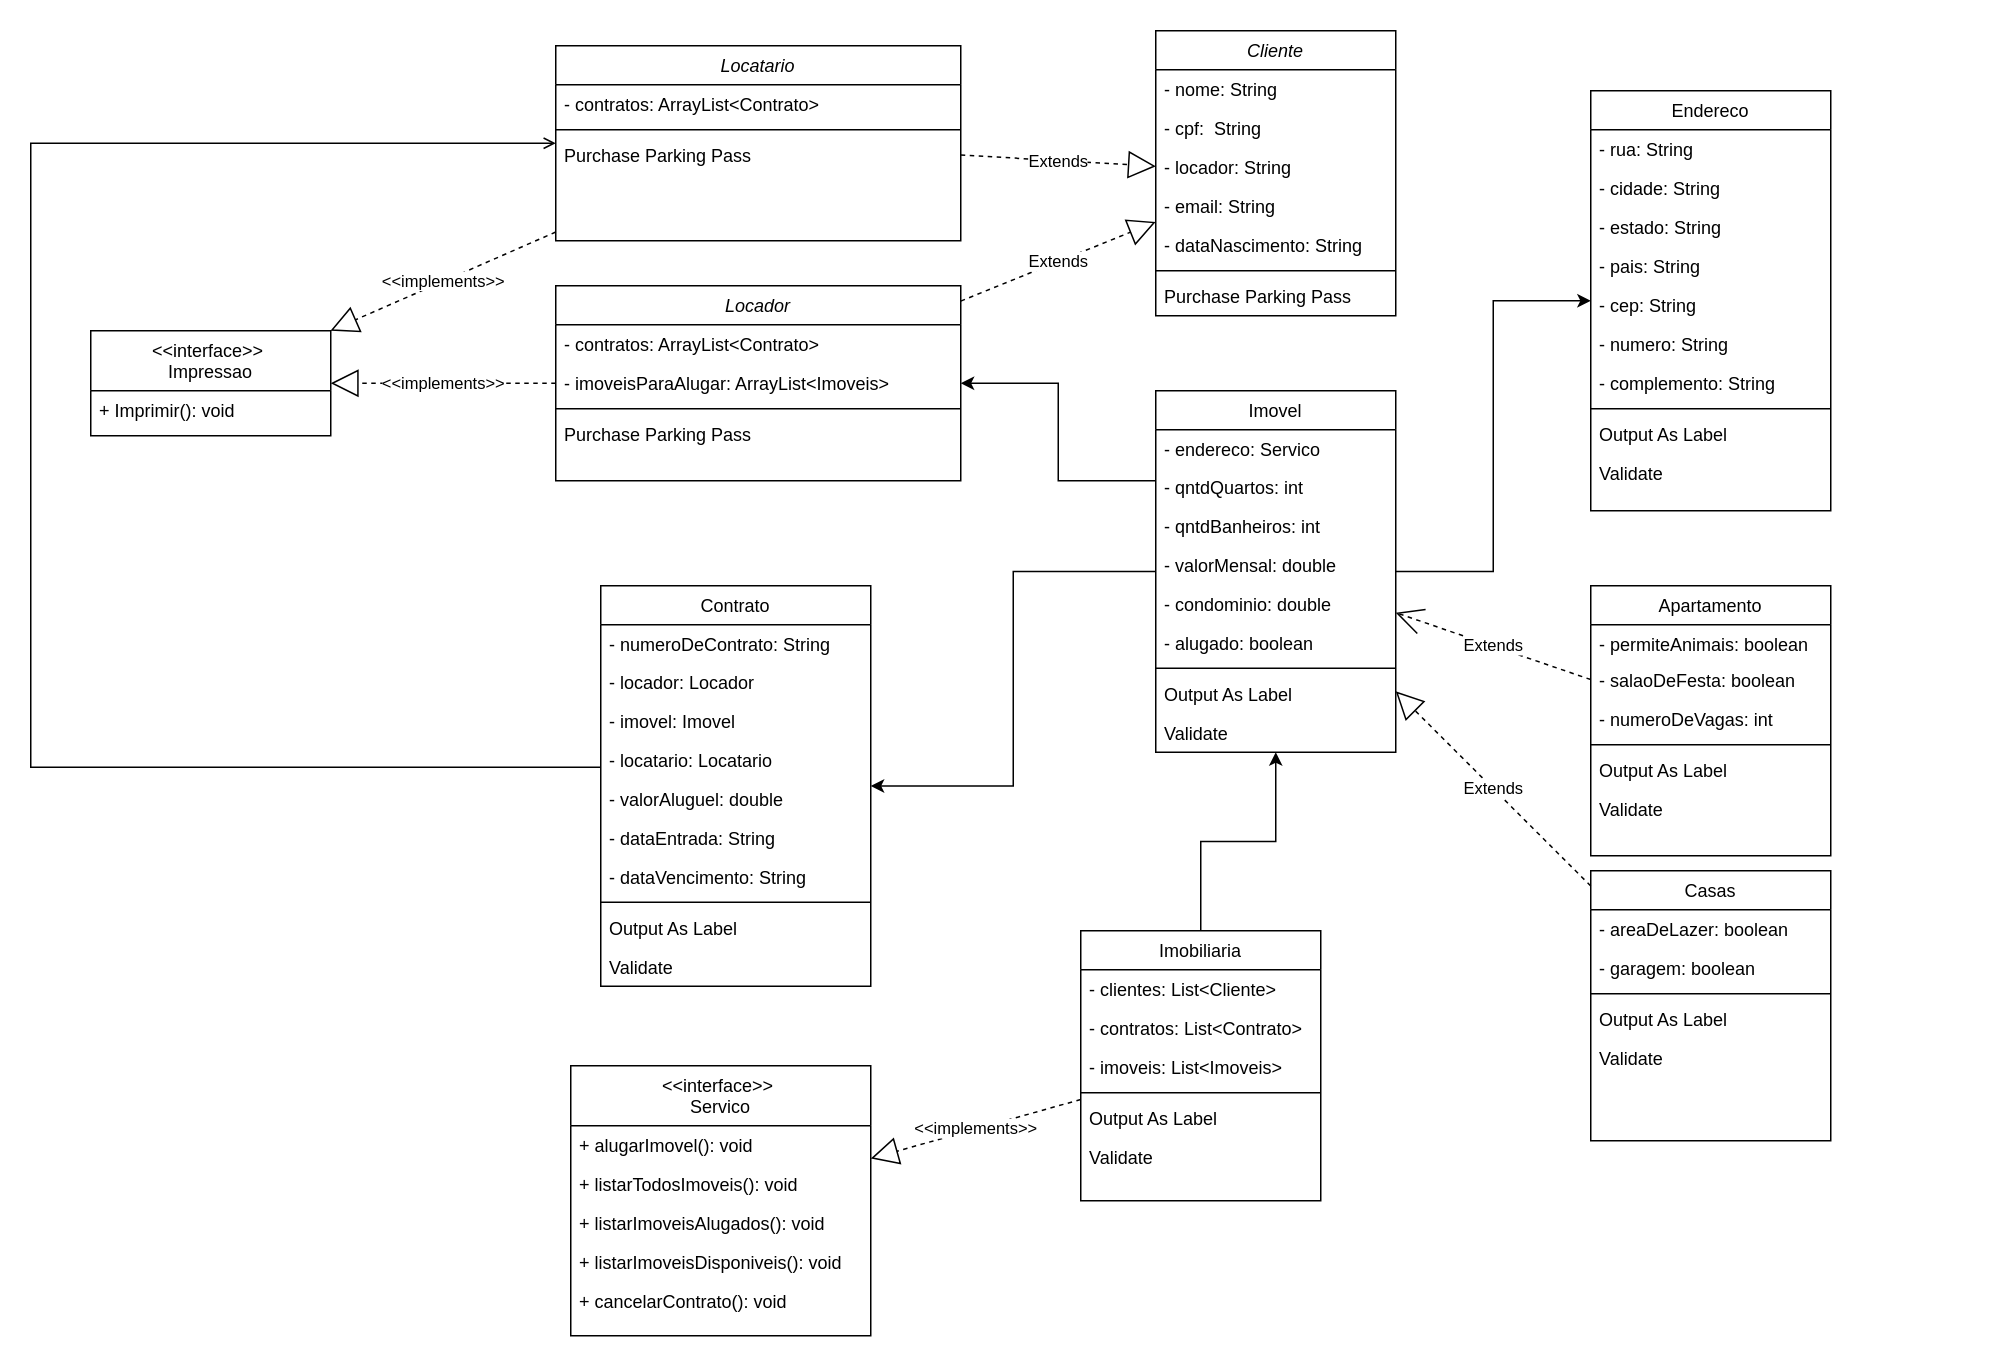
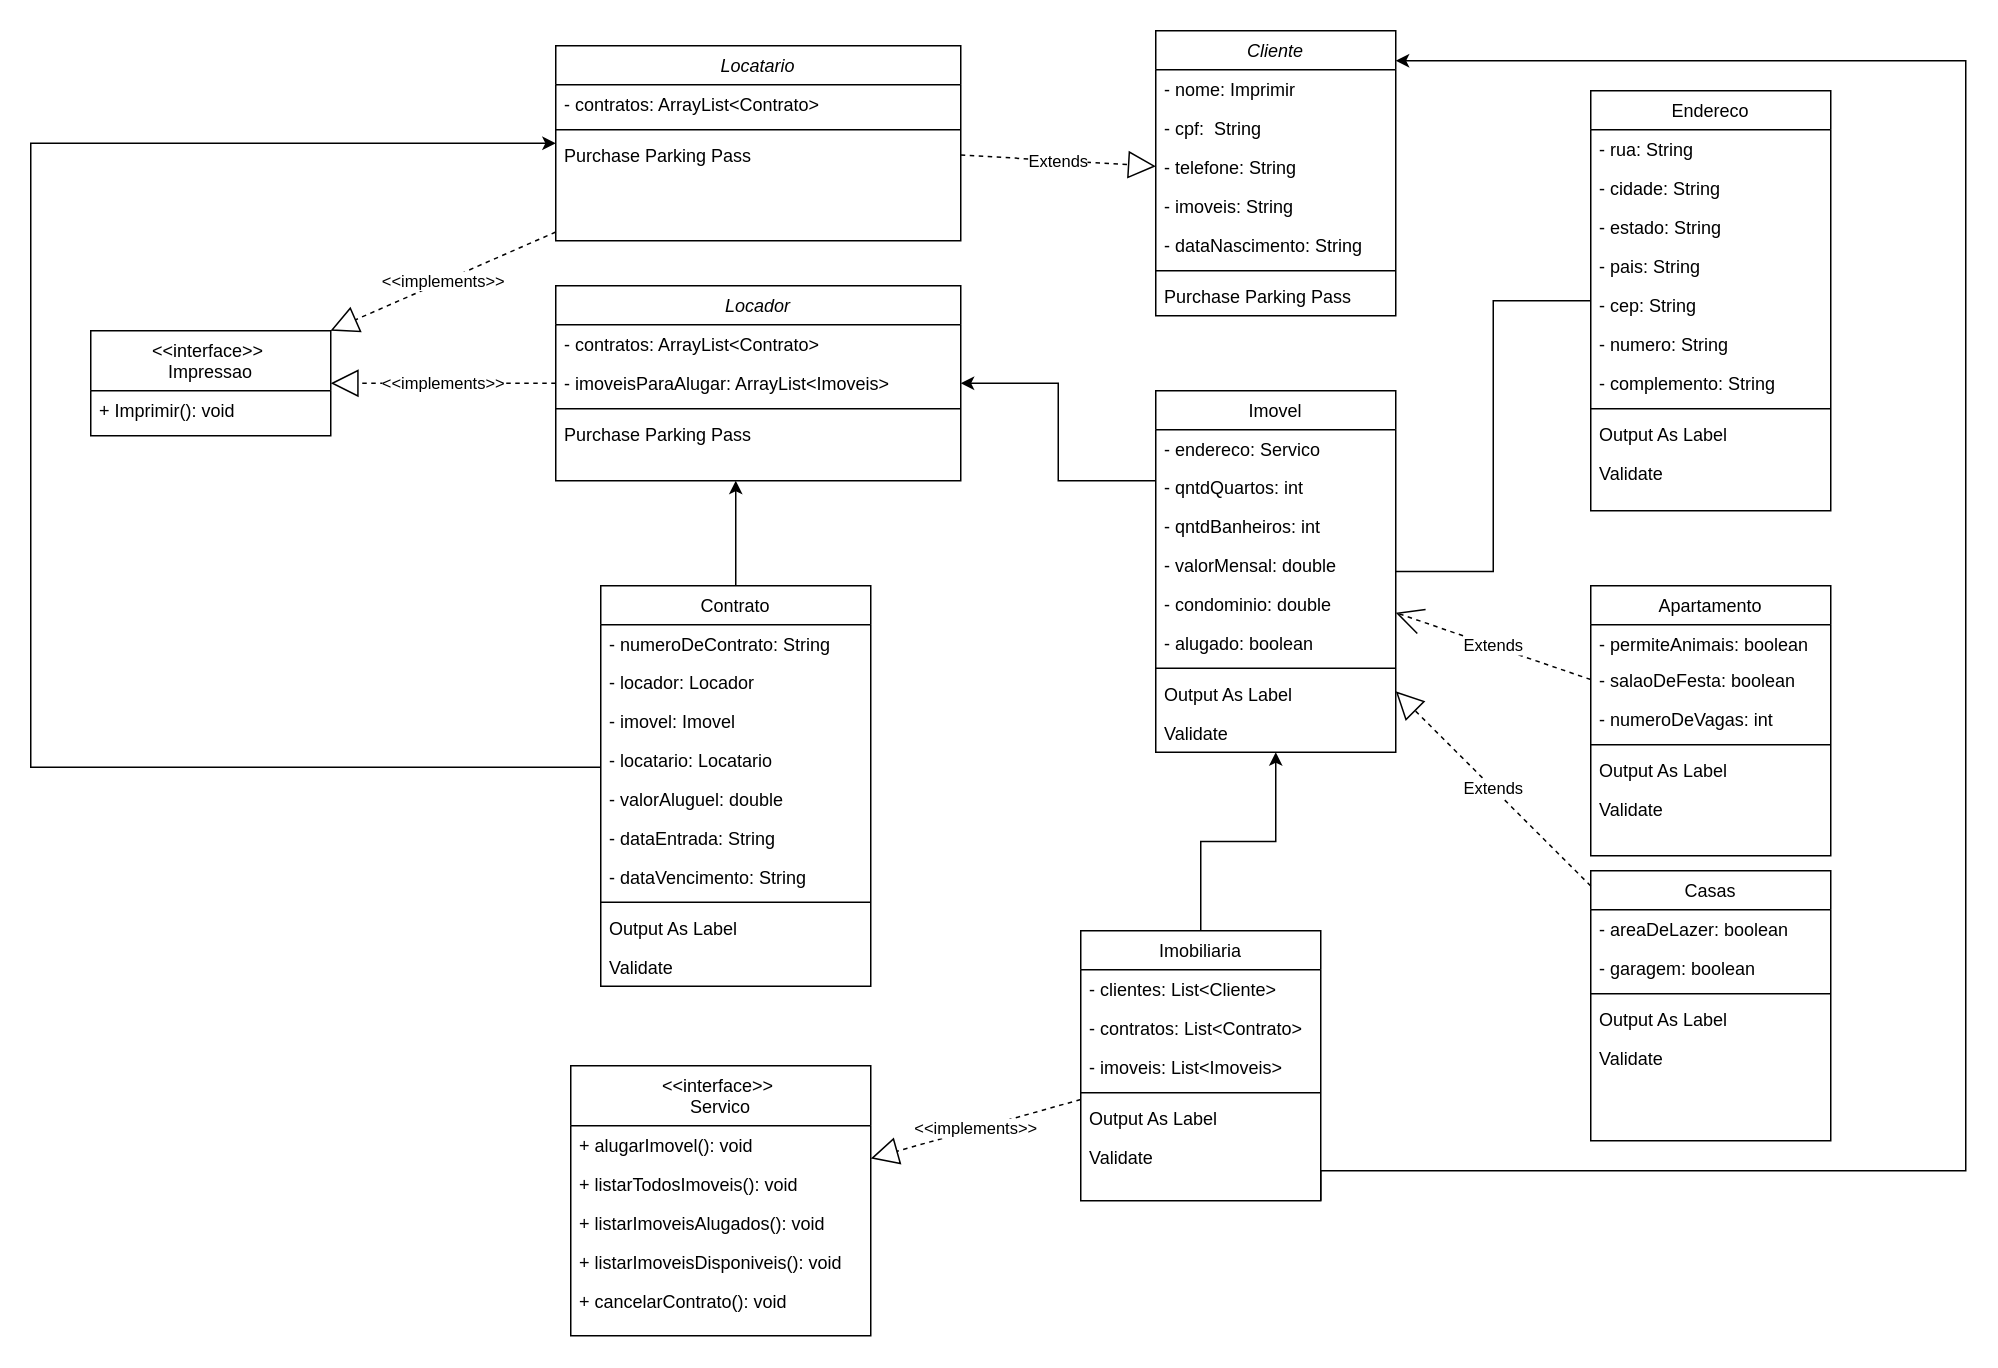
(1225, 90) -> (1233, 90)
(546, 143) -> (544, 143)
(1238, 168) -> (1243, 168)
(1226, 207) -> (1236, 207)
(1086, 250) -> none
(1579, 301) -> (1582, 301)
none -> (736, 539)
none -> (1966, 658)
(1013, 675) -> none
